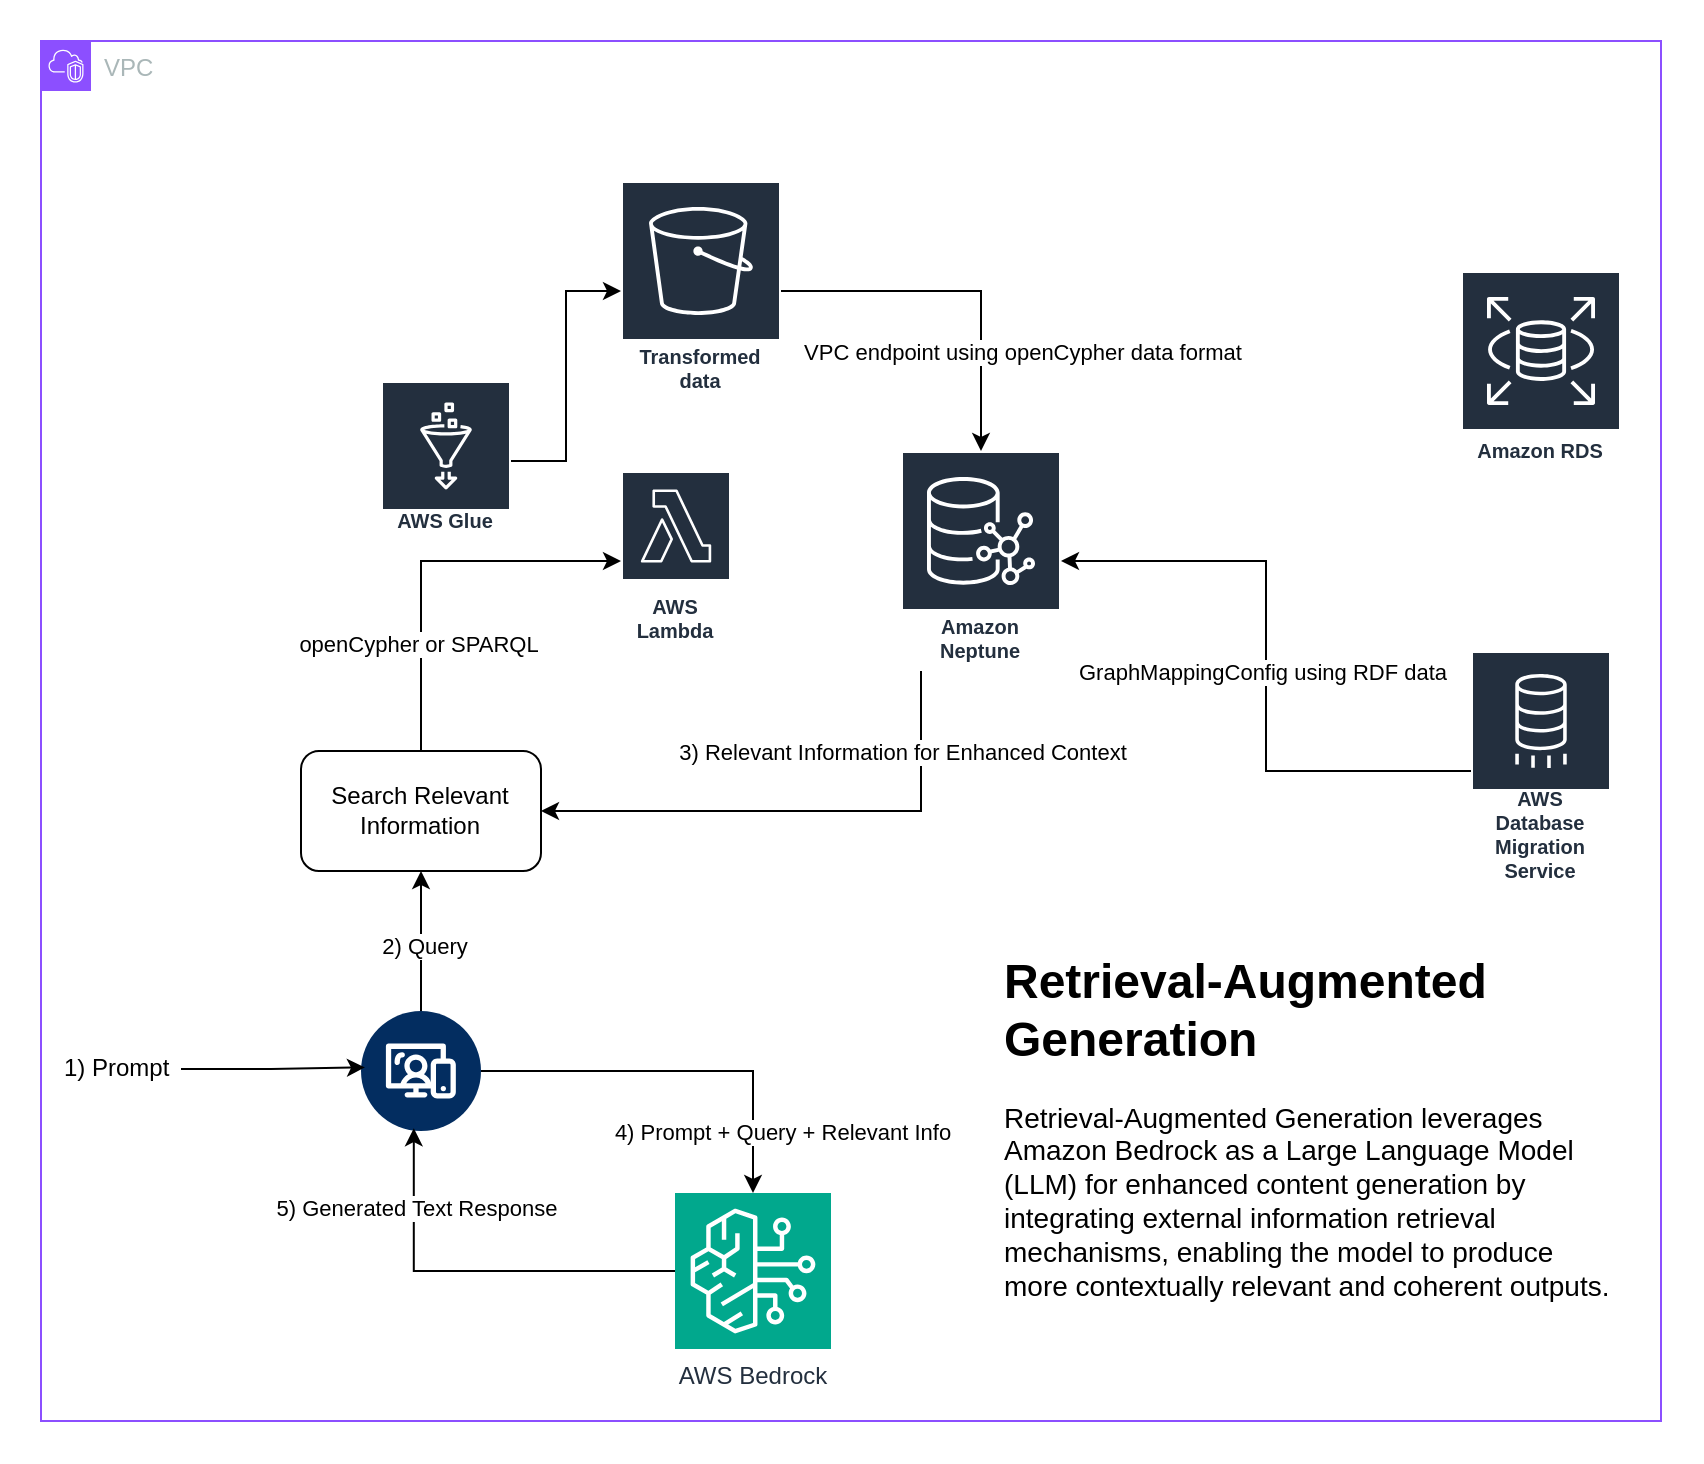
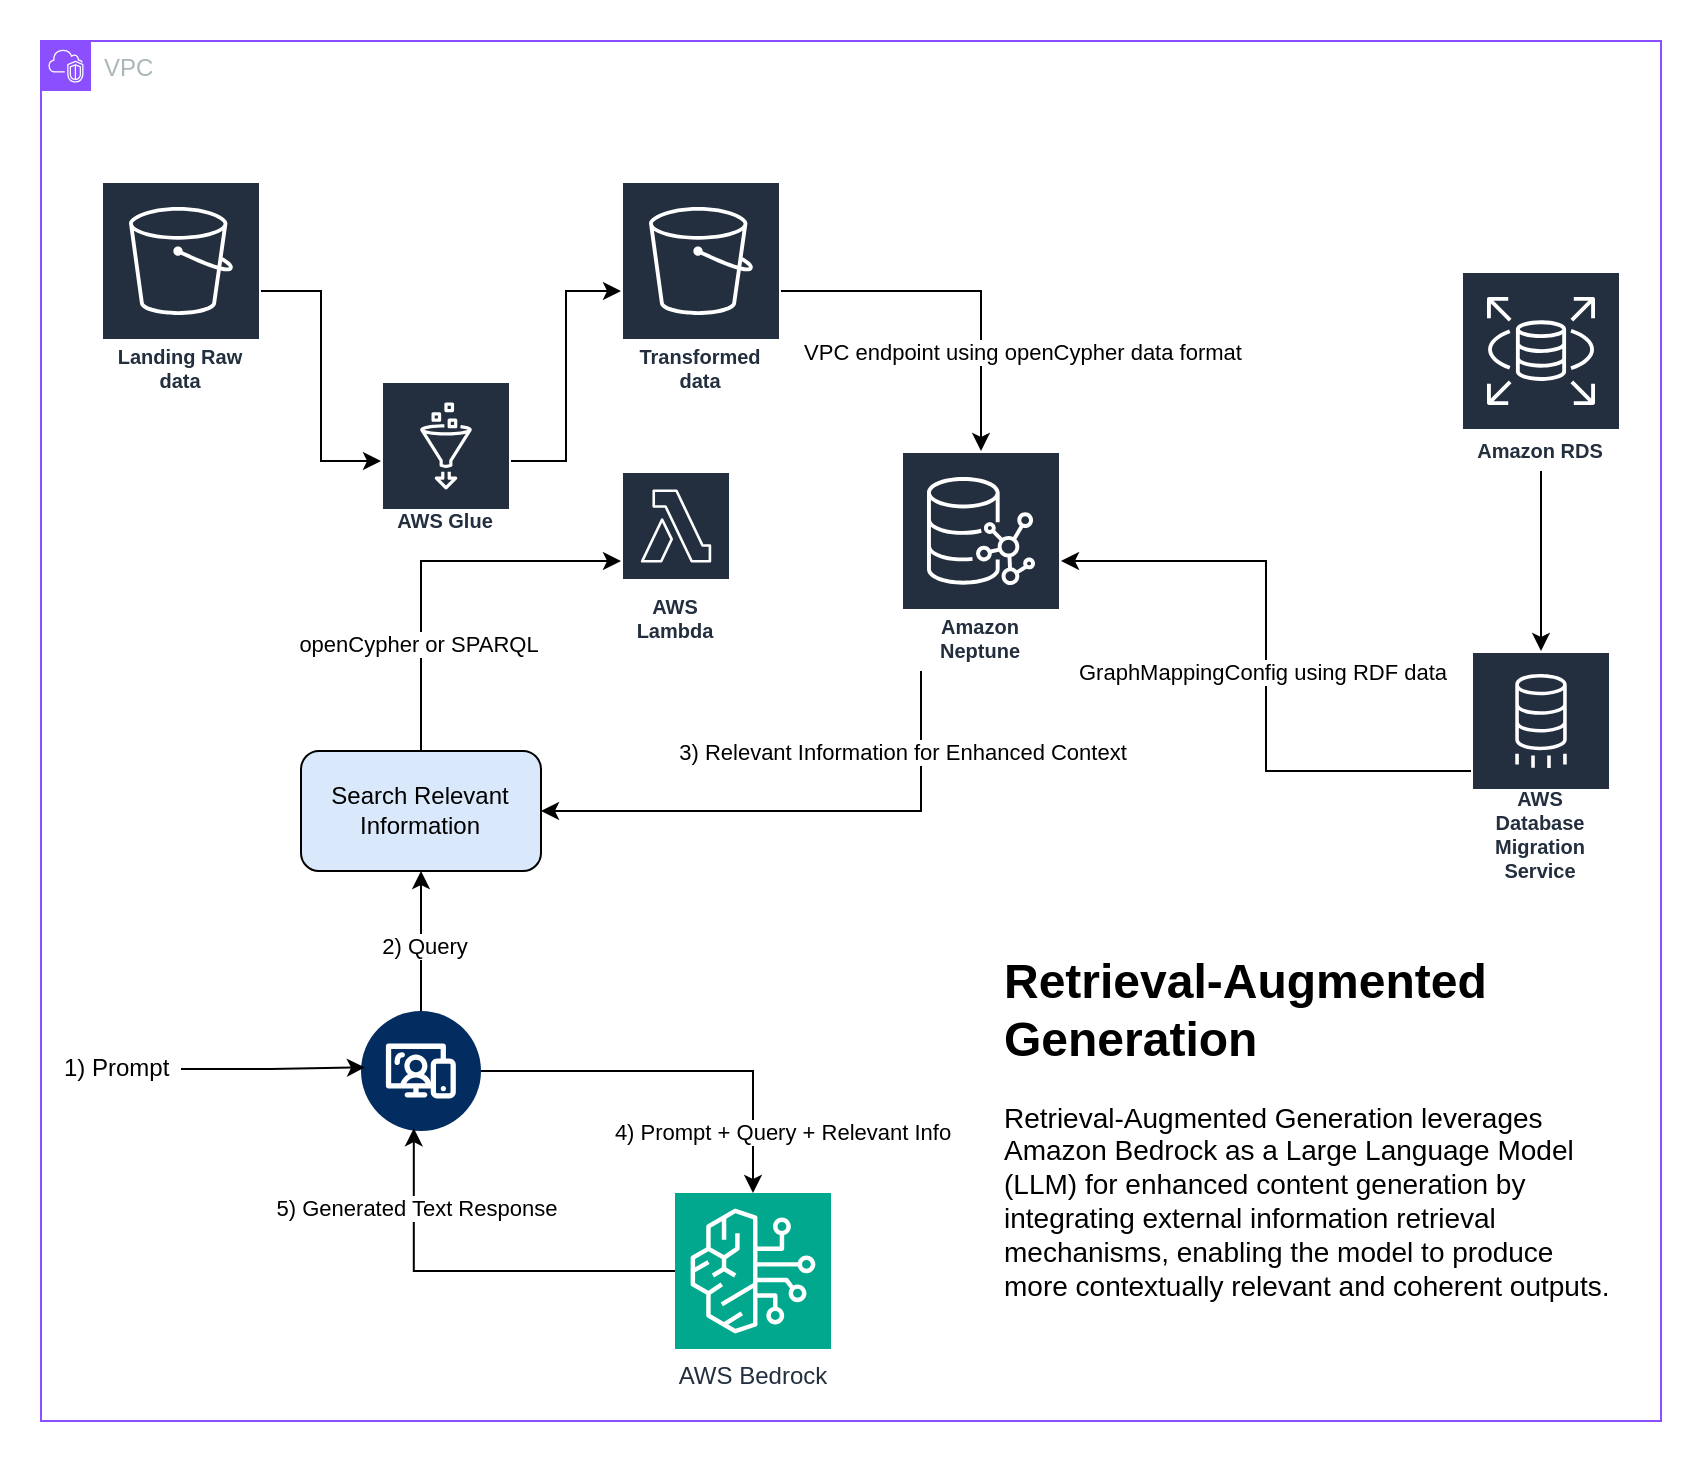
none -> (181, 291)
none -> (321, 369)
none -> (1541, 554)
(421, 811) -> (421, 811)
